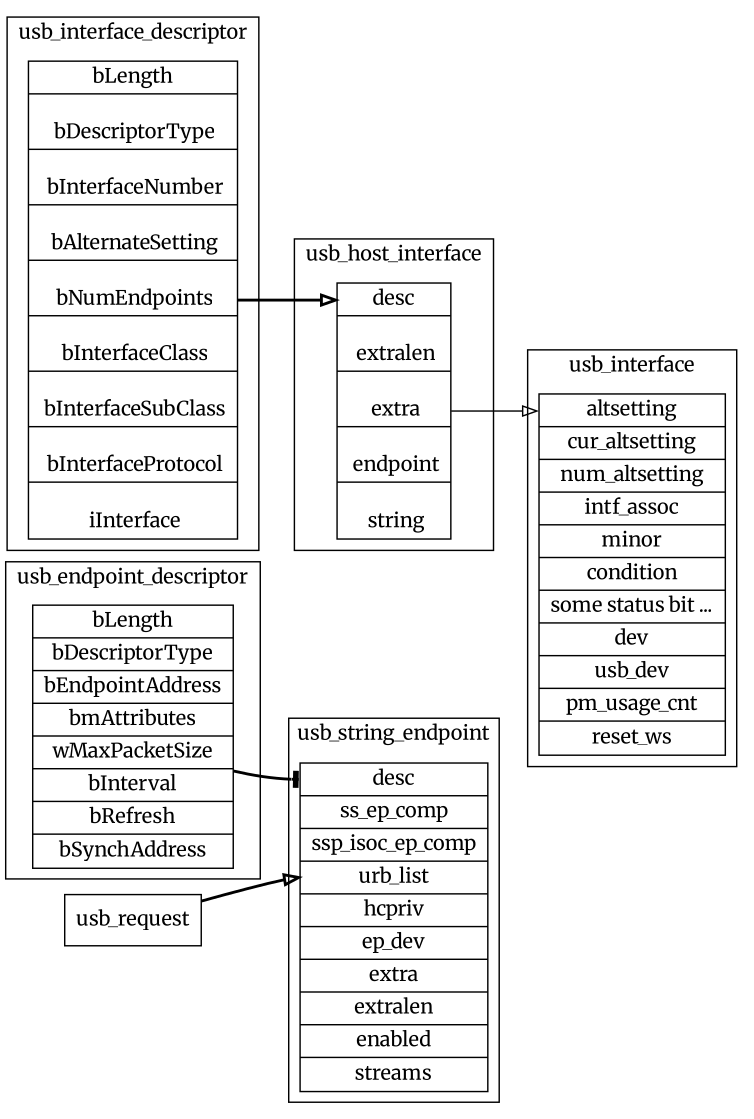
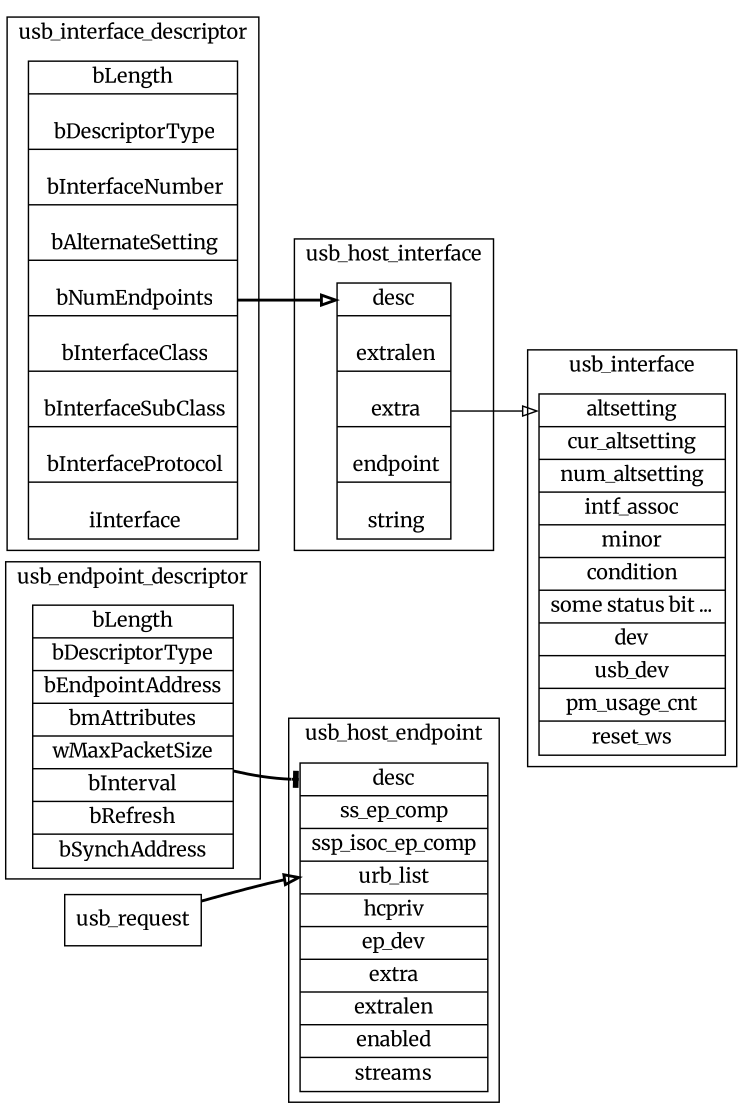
(394, 735) -> (394, 735)
